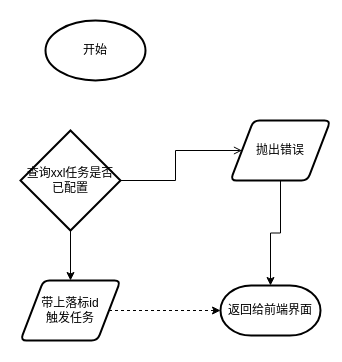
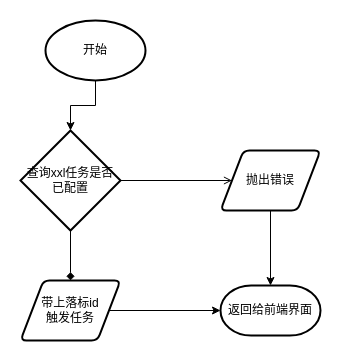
none -> (87, 106)
(281, 151) -> (271, 181)
(71, 272) -> (71, 272)
(161, 311) -> (161, 311)
